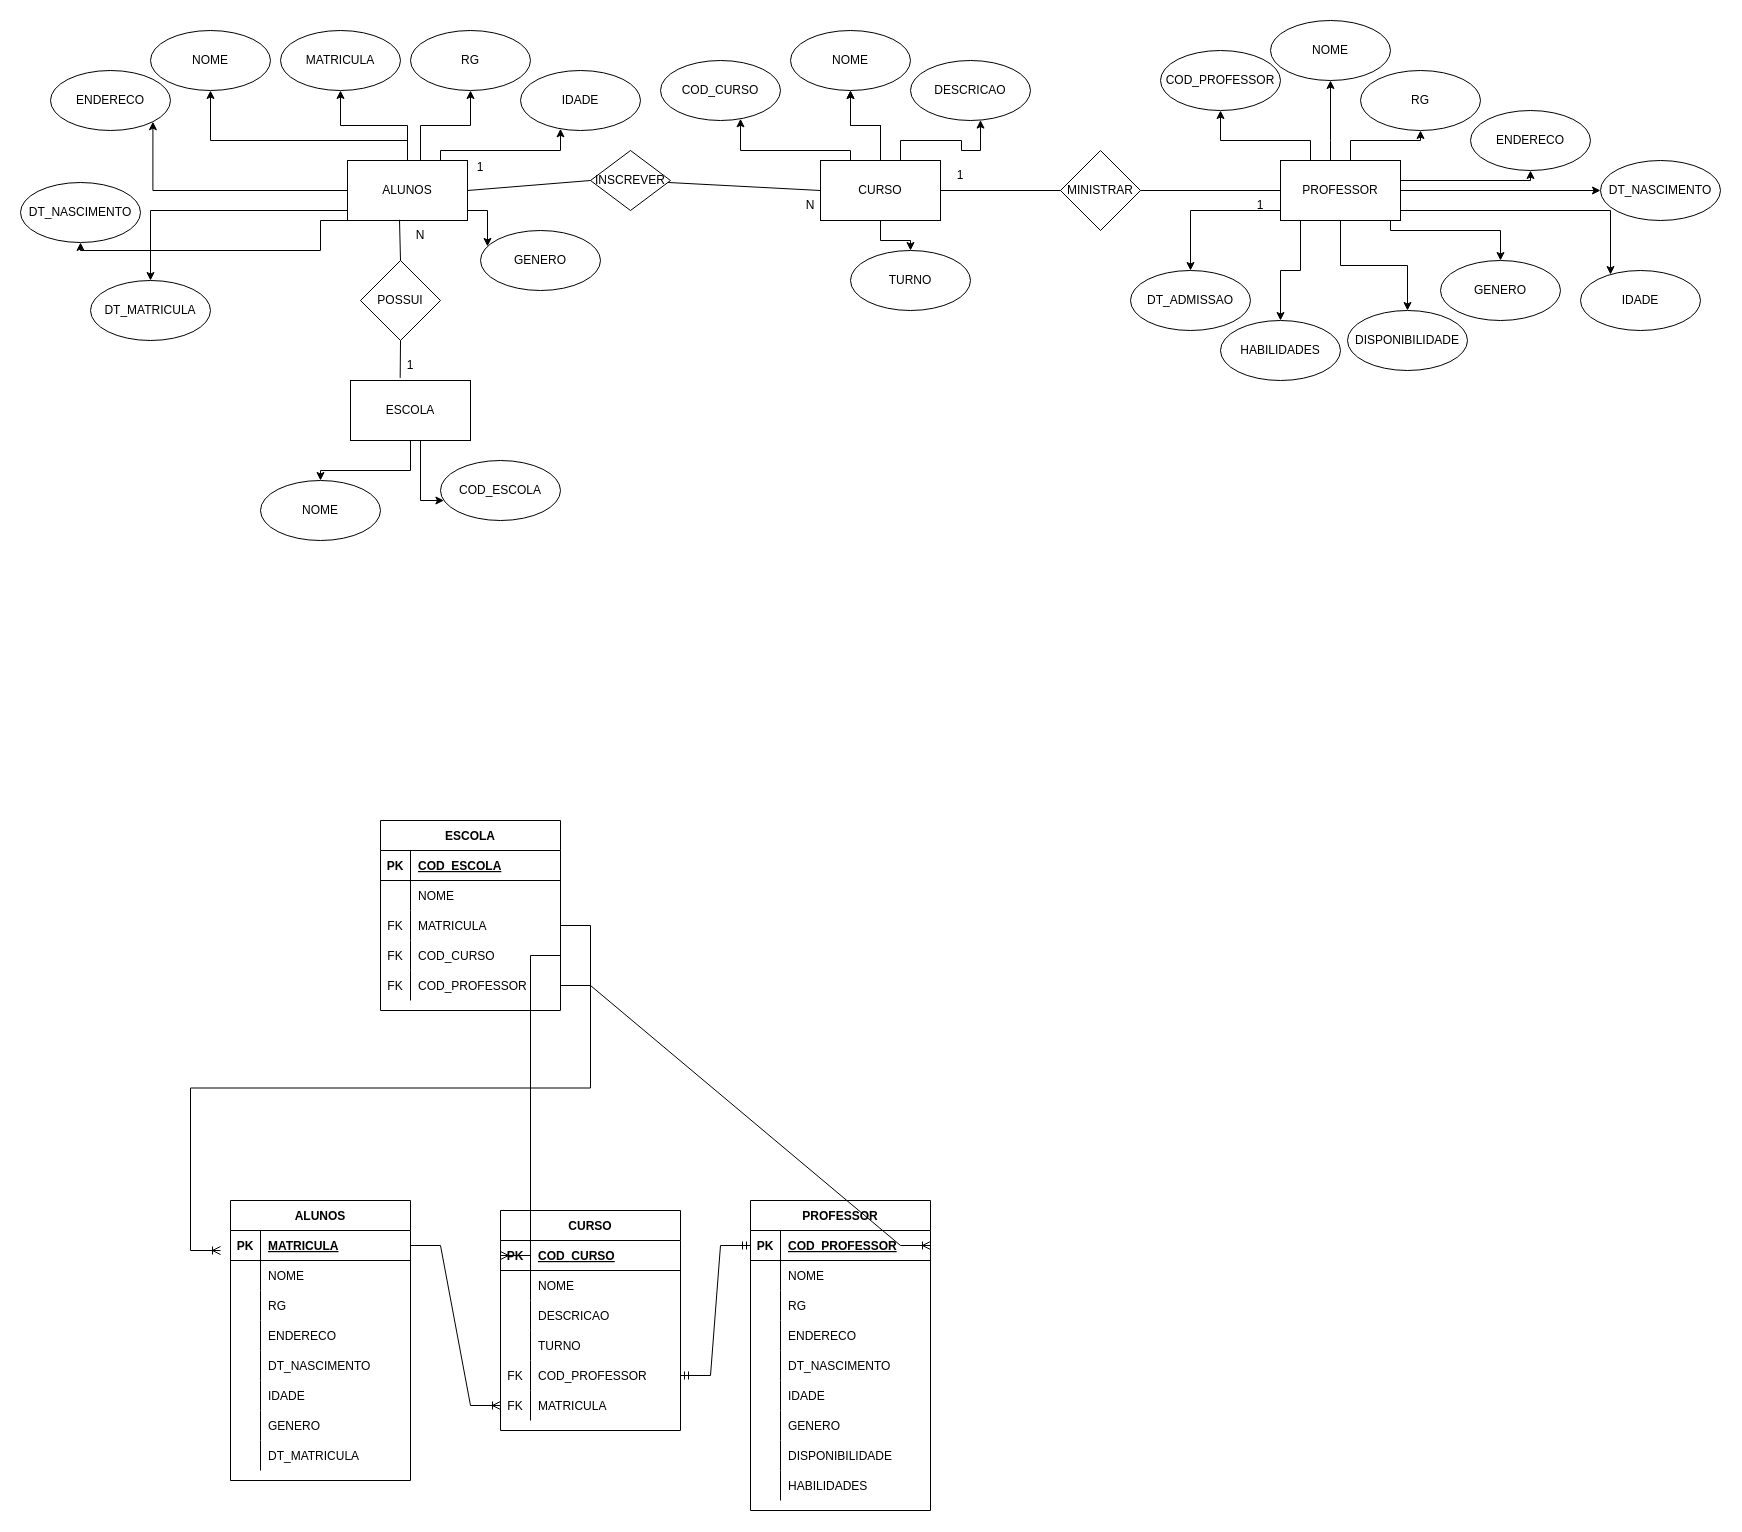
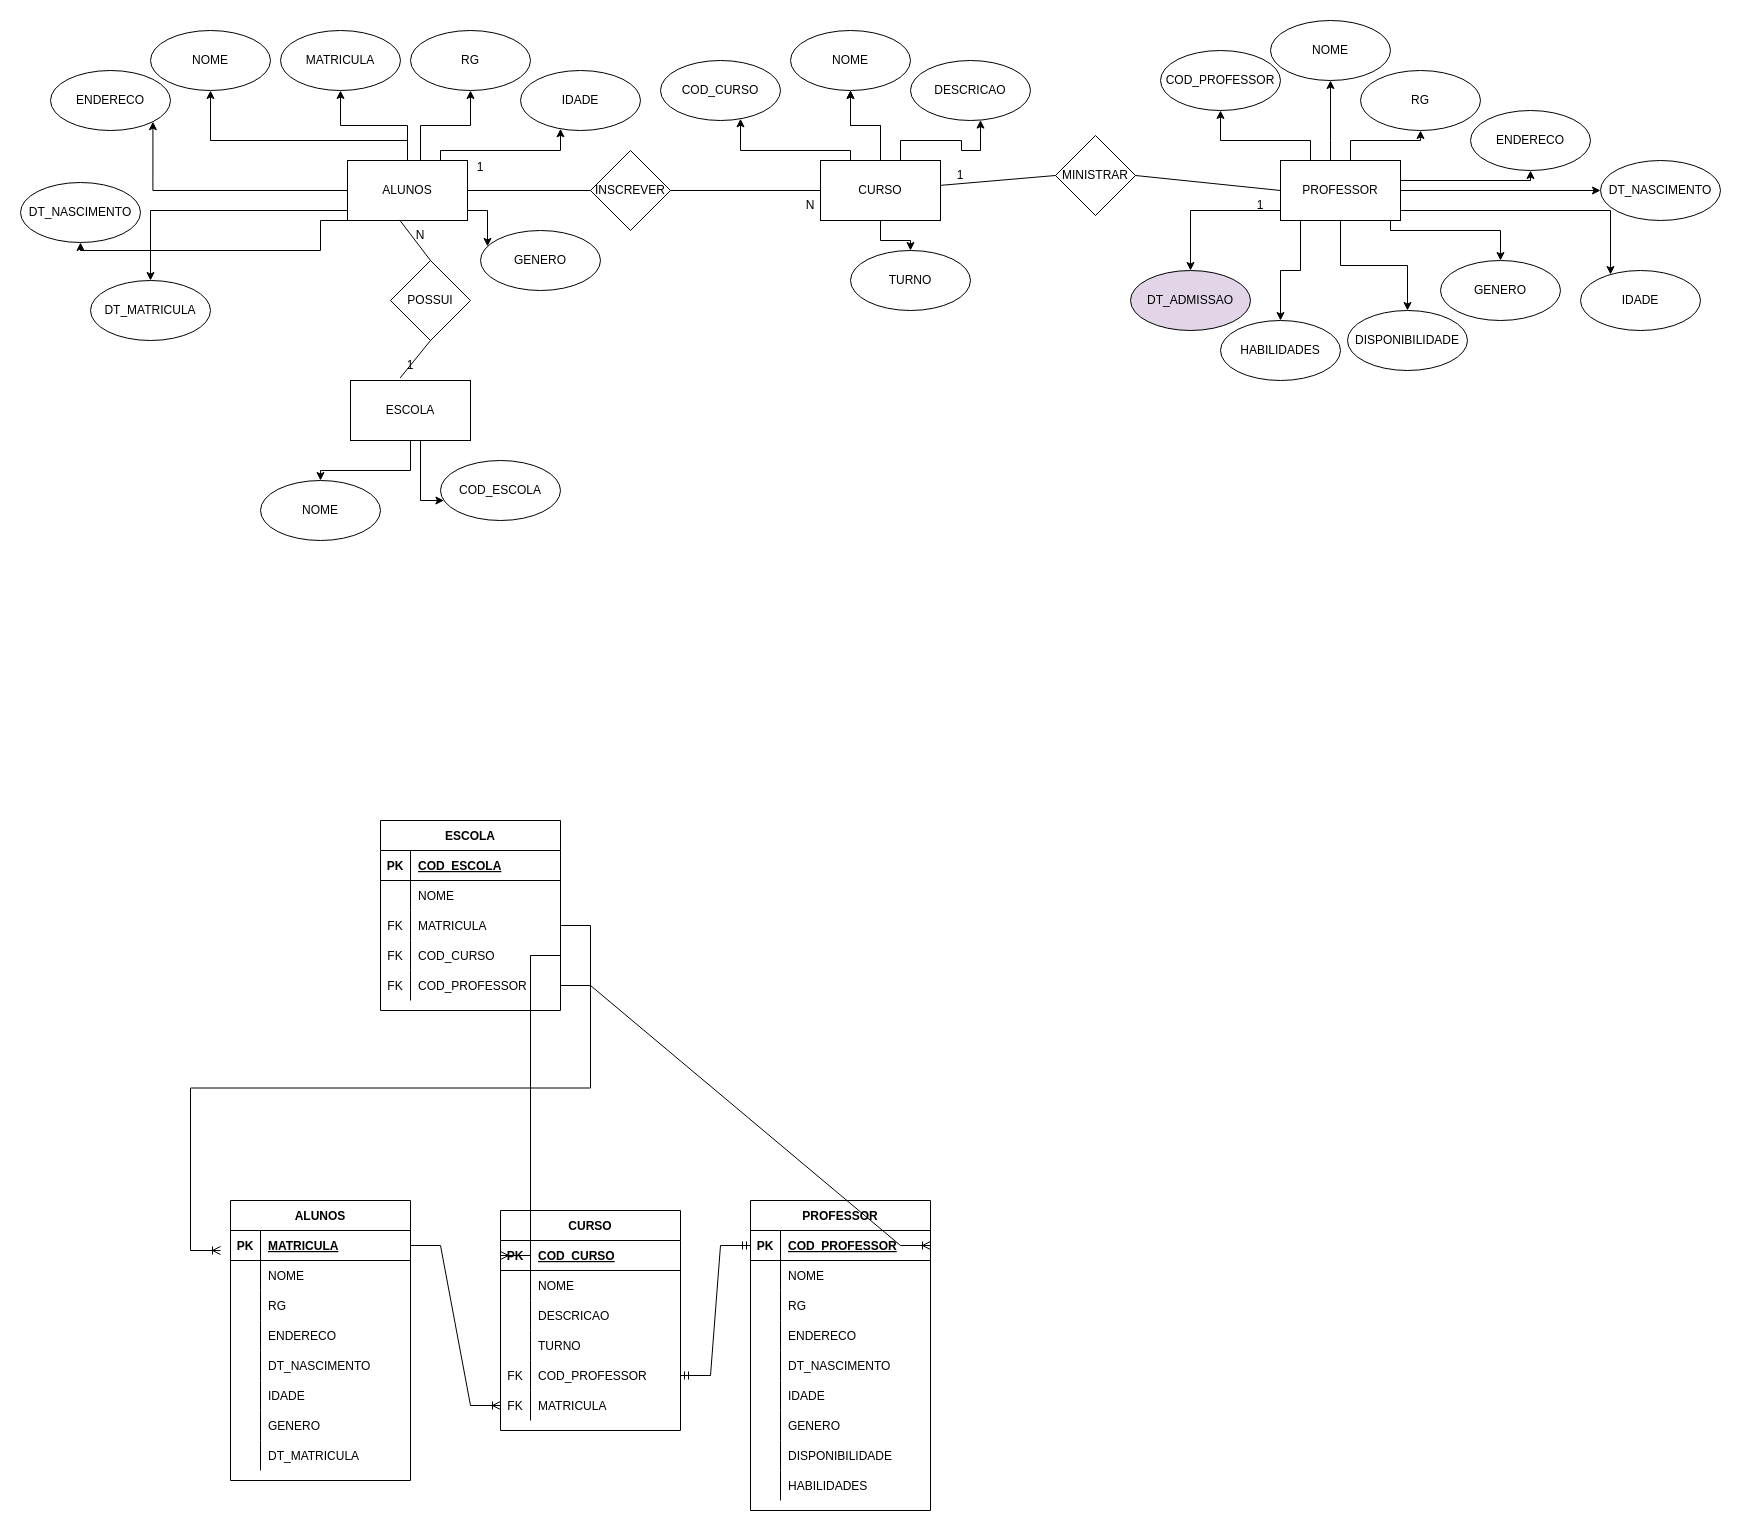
(631, 181) -> (631, 191)
(1101, 191) -> (1096, 176)
(401, 301) -> (431, 301)
(1191, 301) -> (1191, 301)
